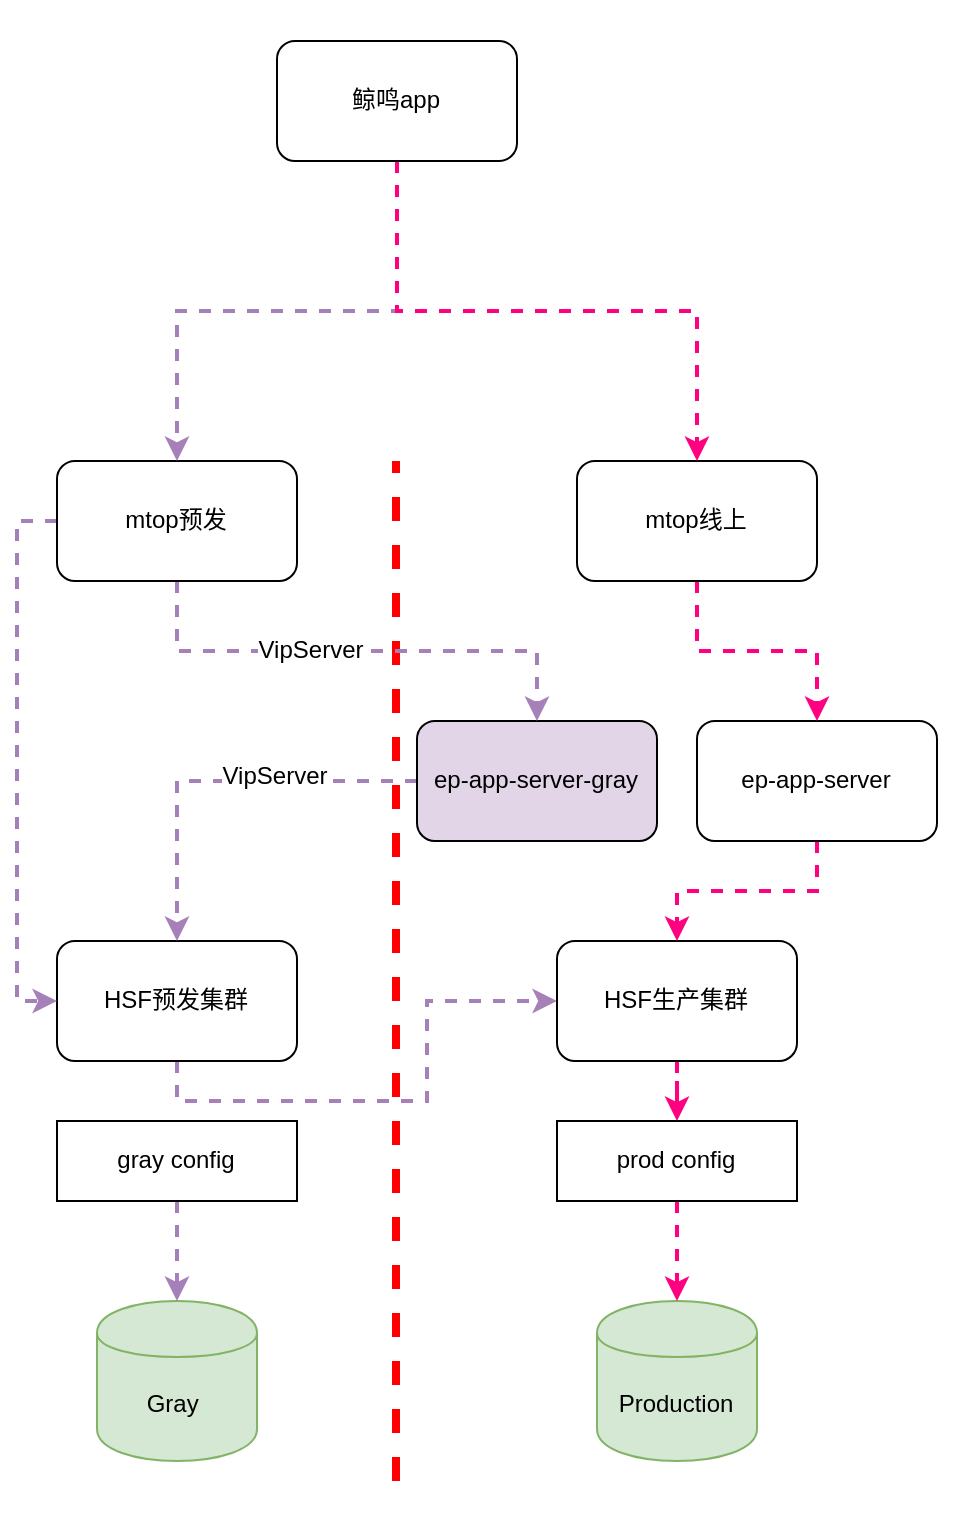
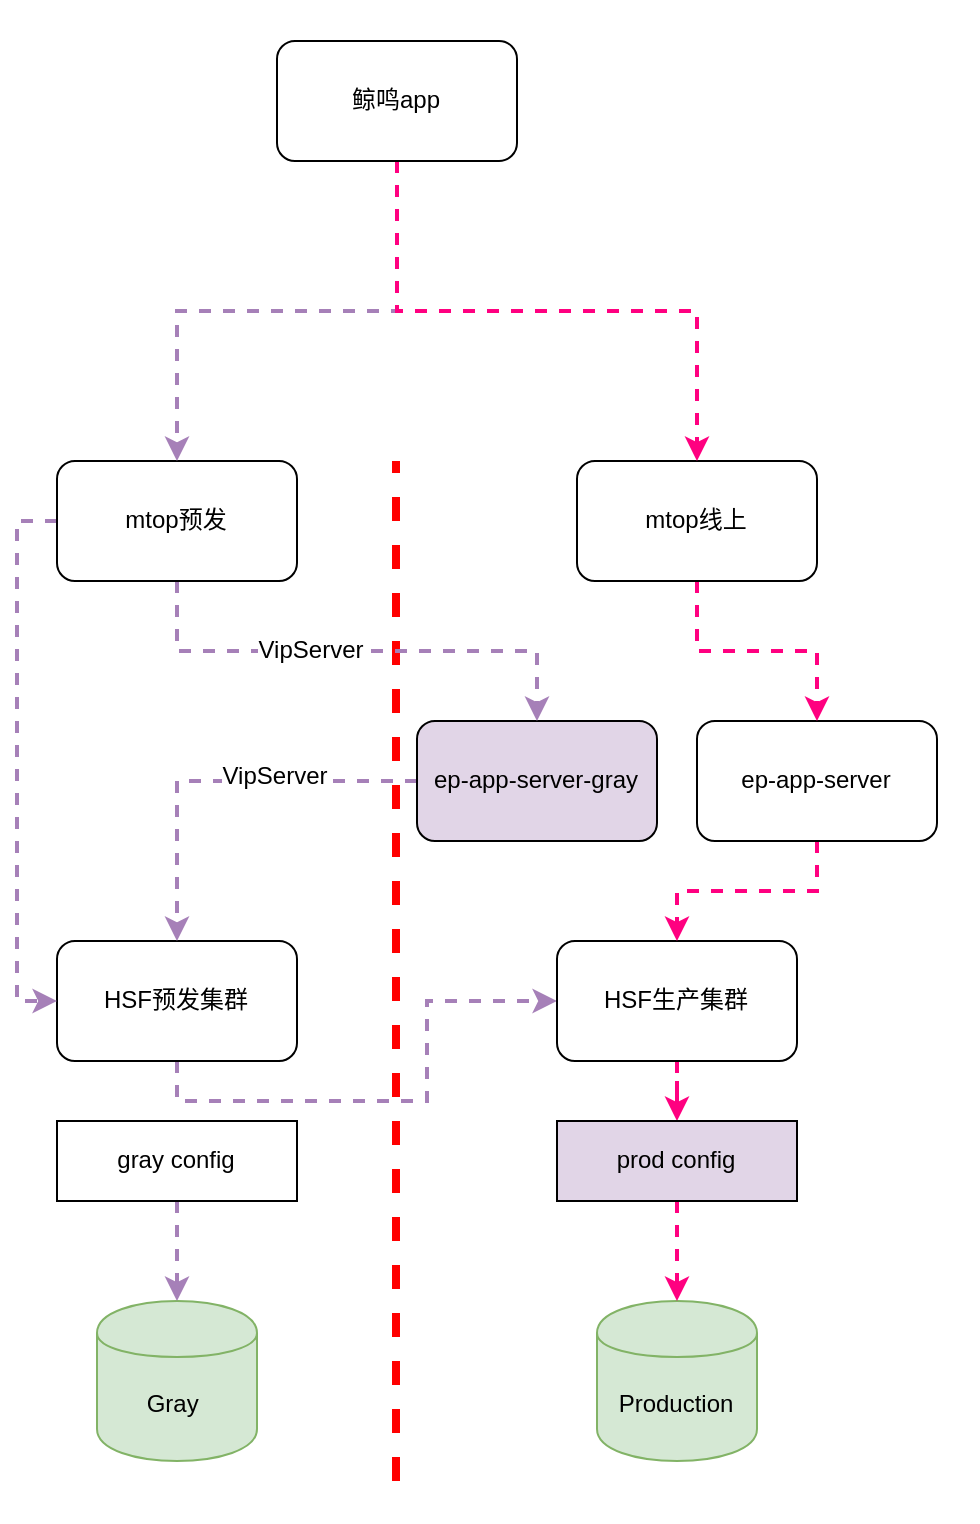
(677, 1161) -> (677, 1161)
